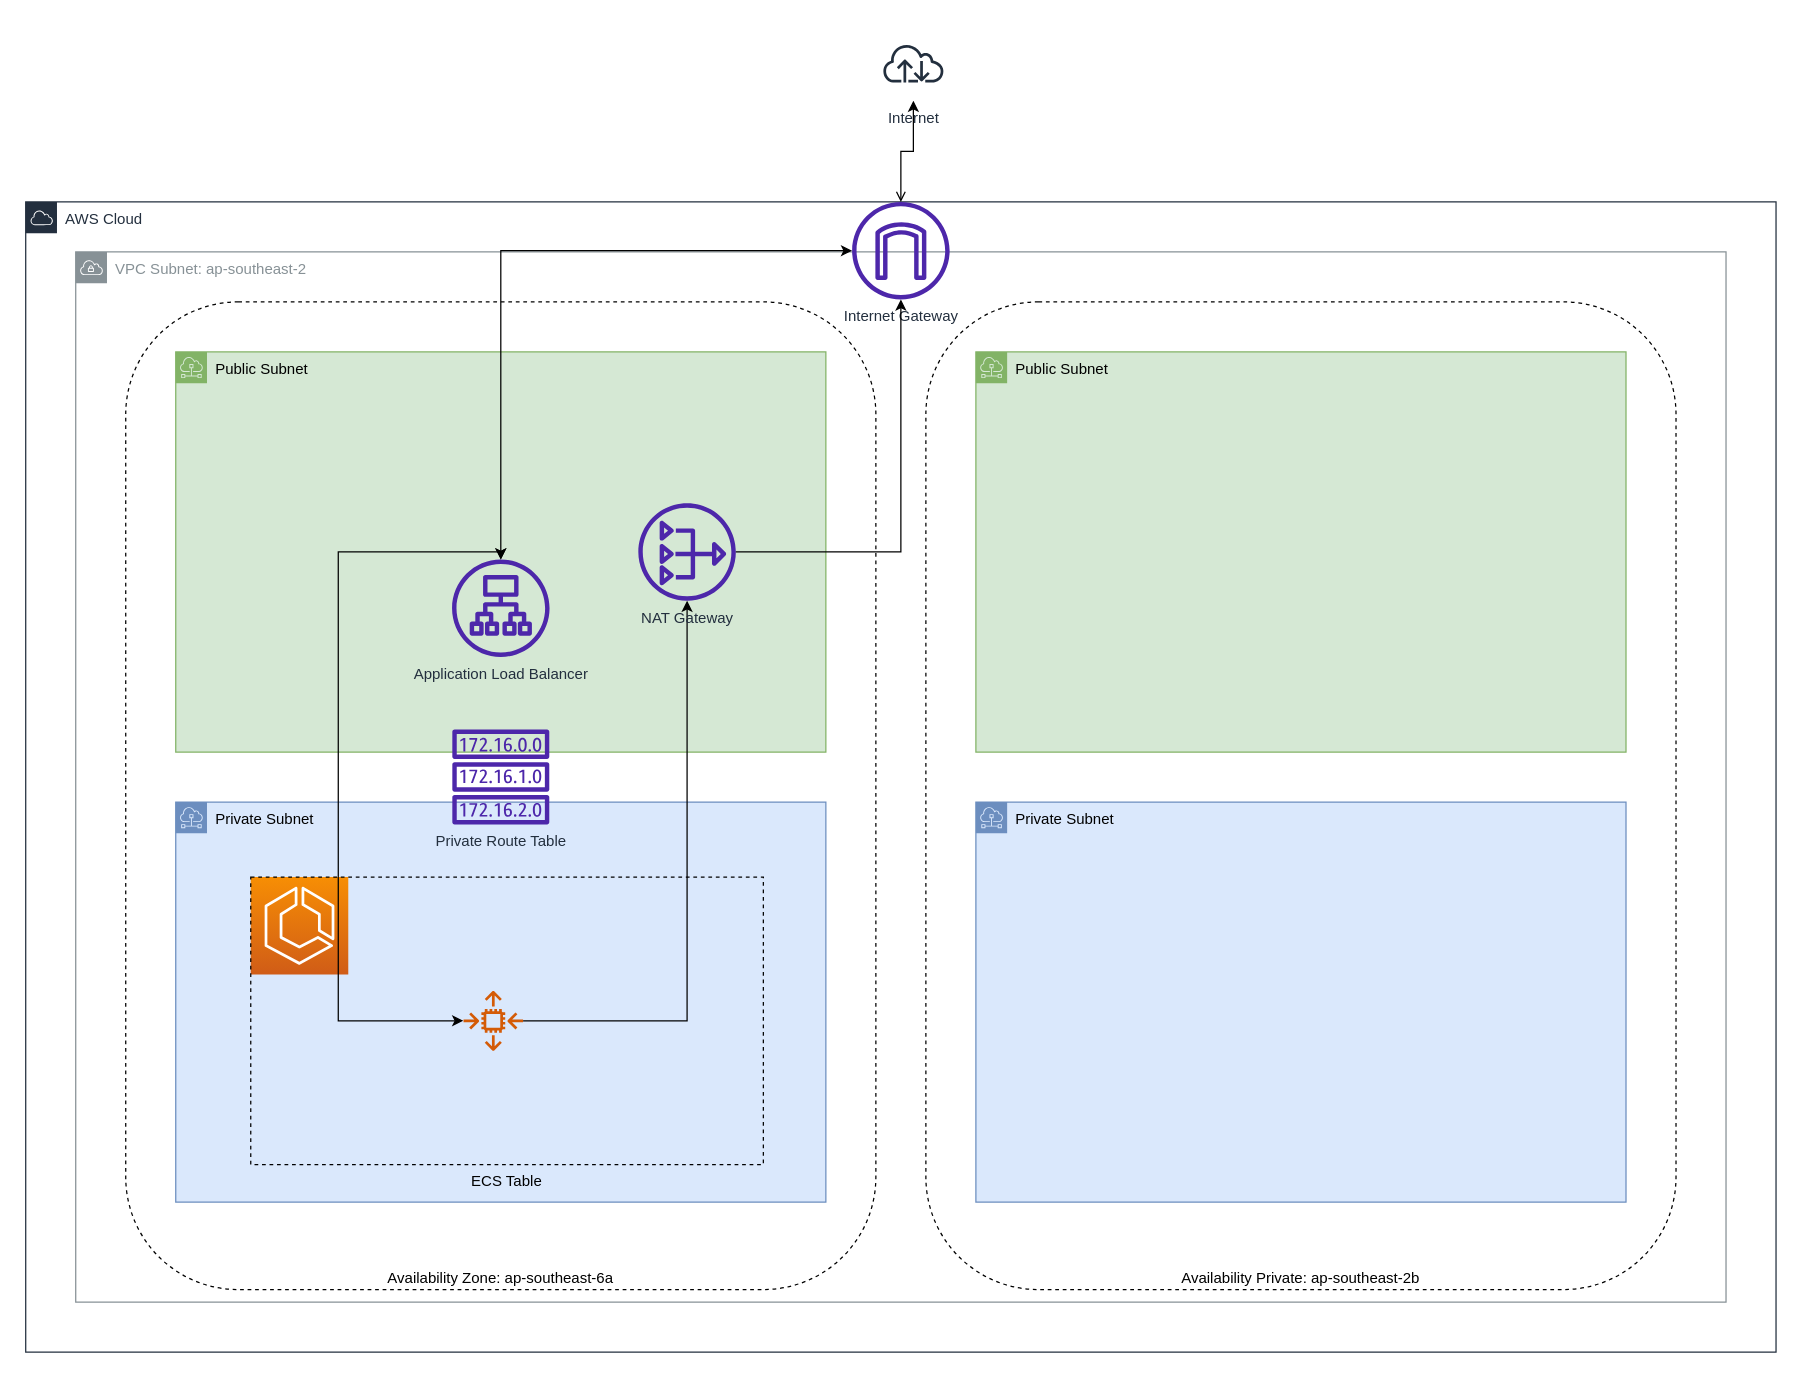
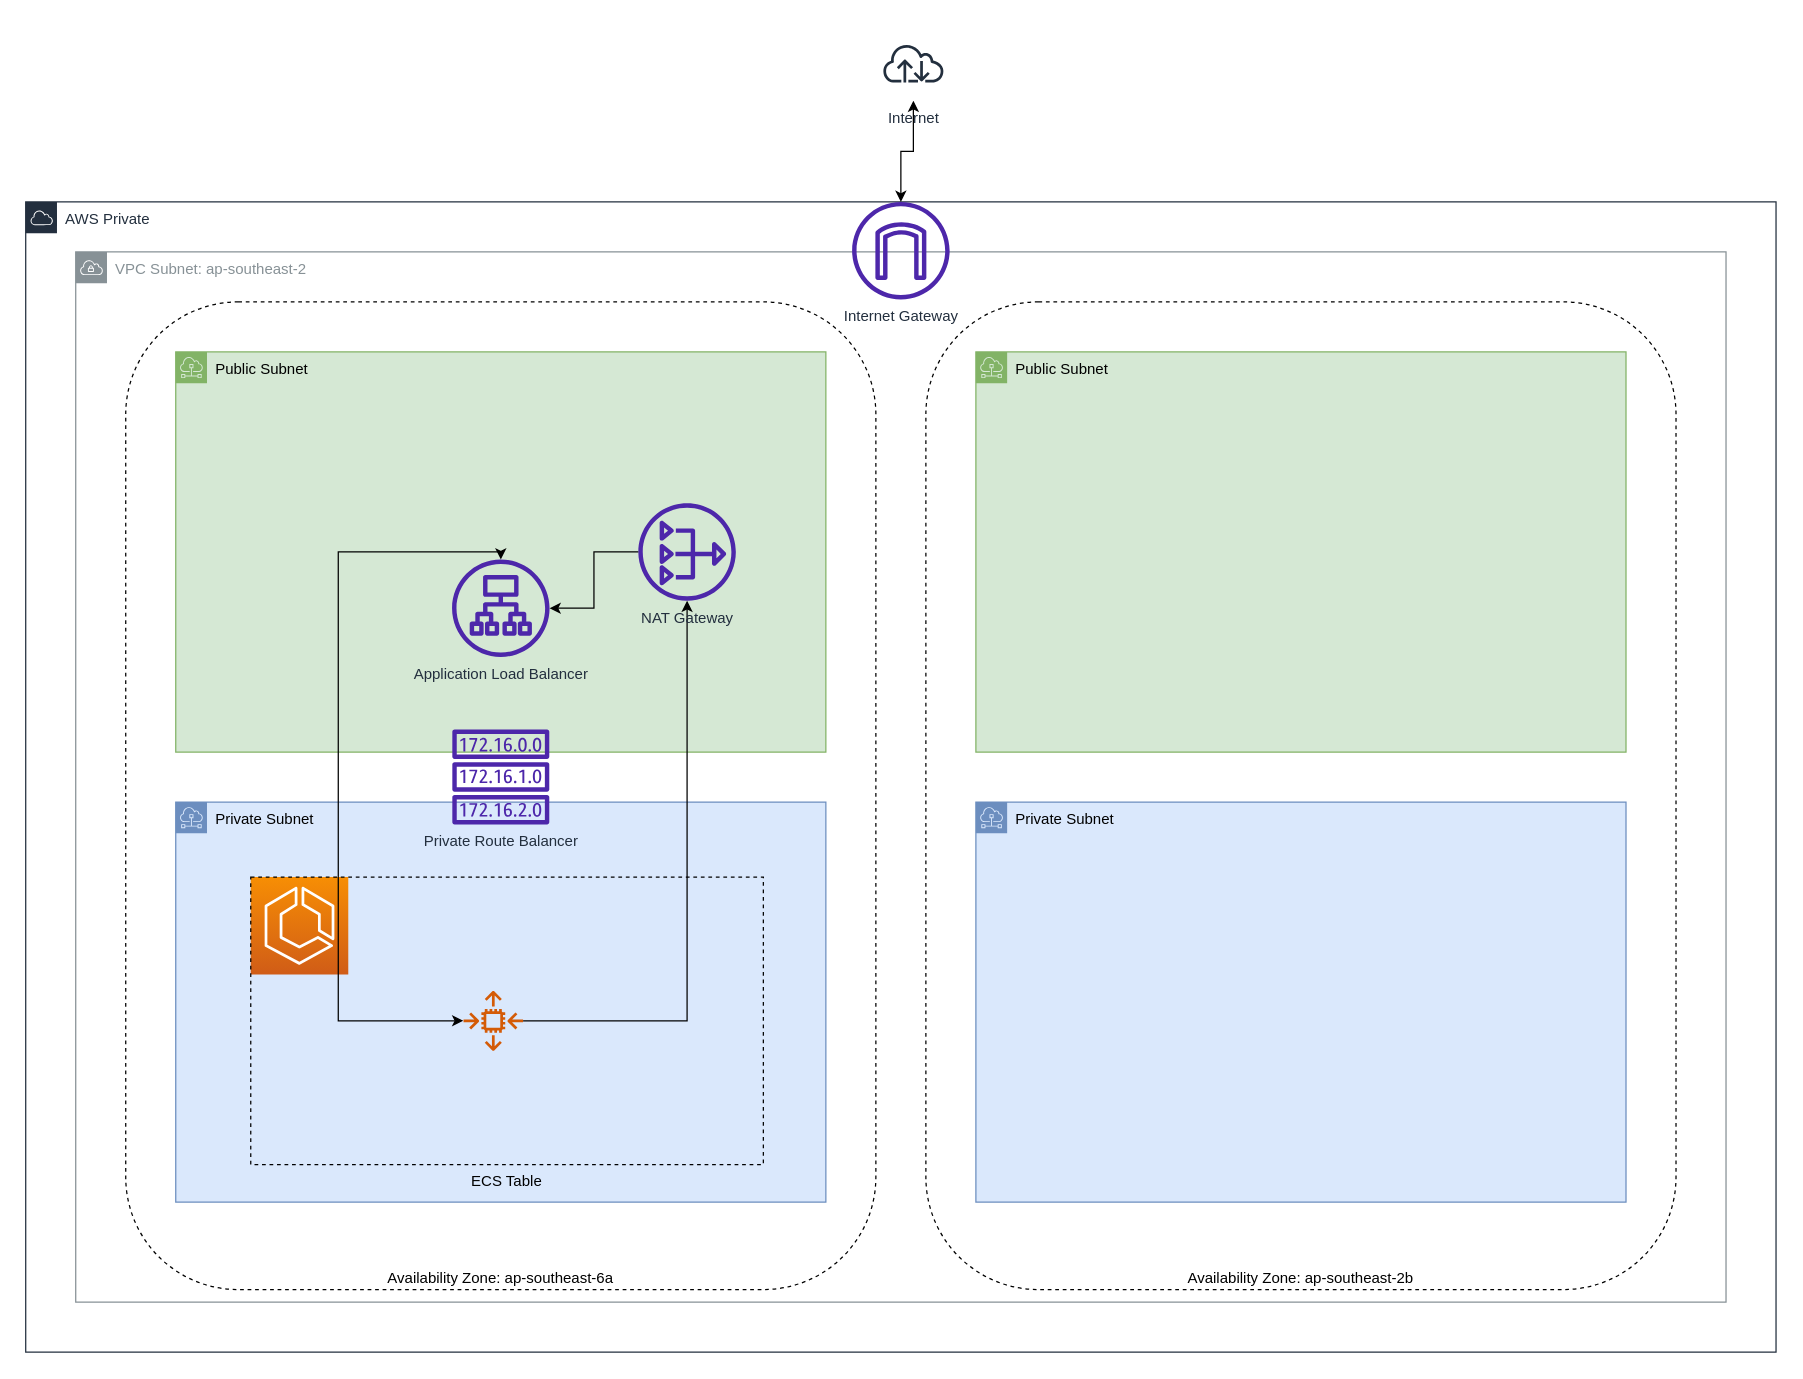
(901, 194) -> (901, 192)
(100, 220) -> (108, 220)
(501, 402) -> none
(901, 513) -> (594, 576)
(501, 842) -> (501, 842)
(1301, 1277) -> (1301, 1277)
